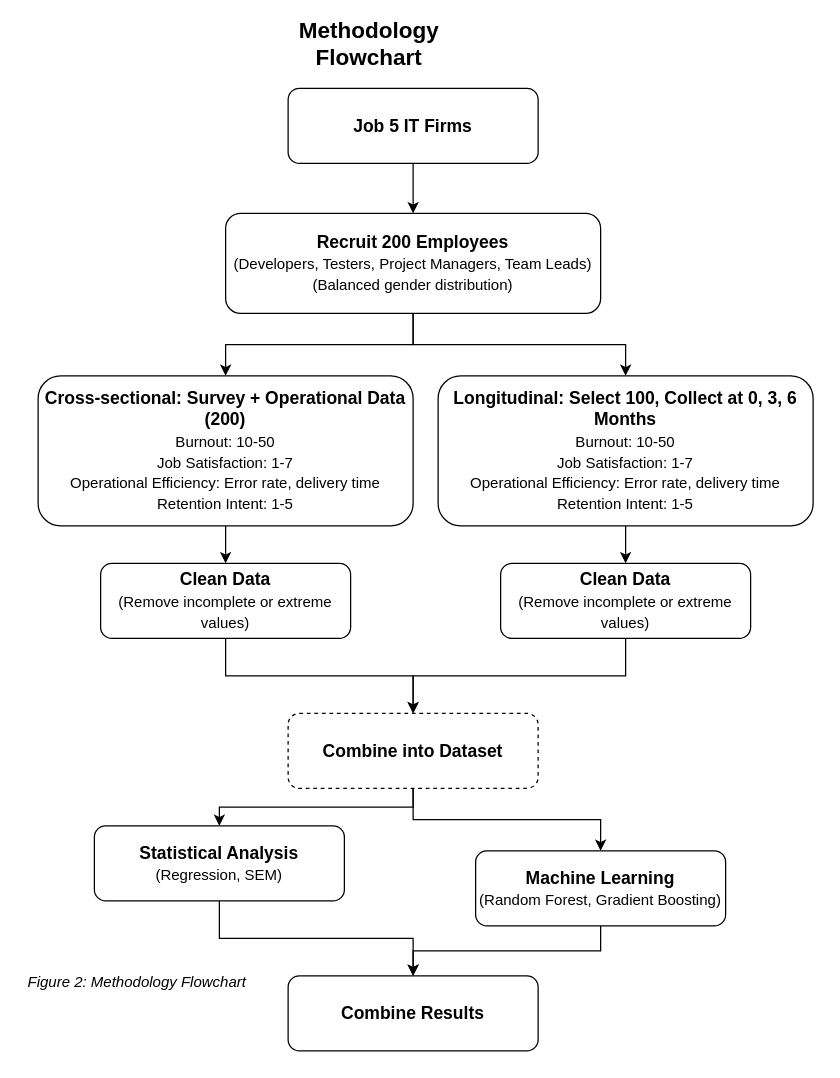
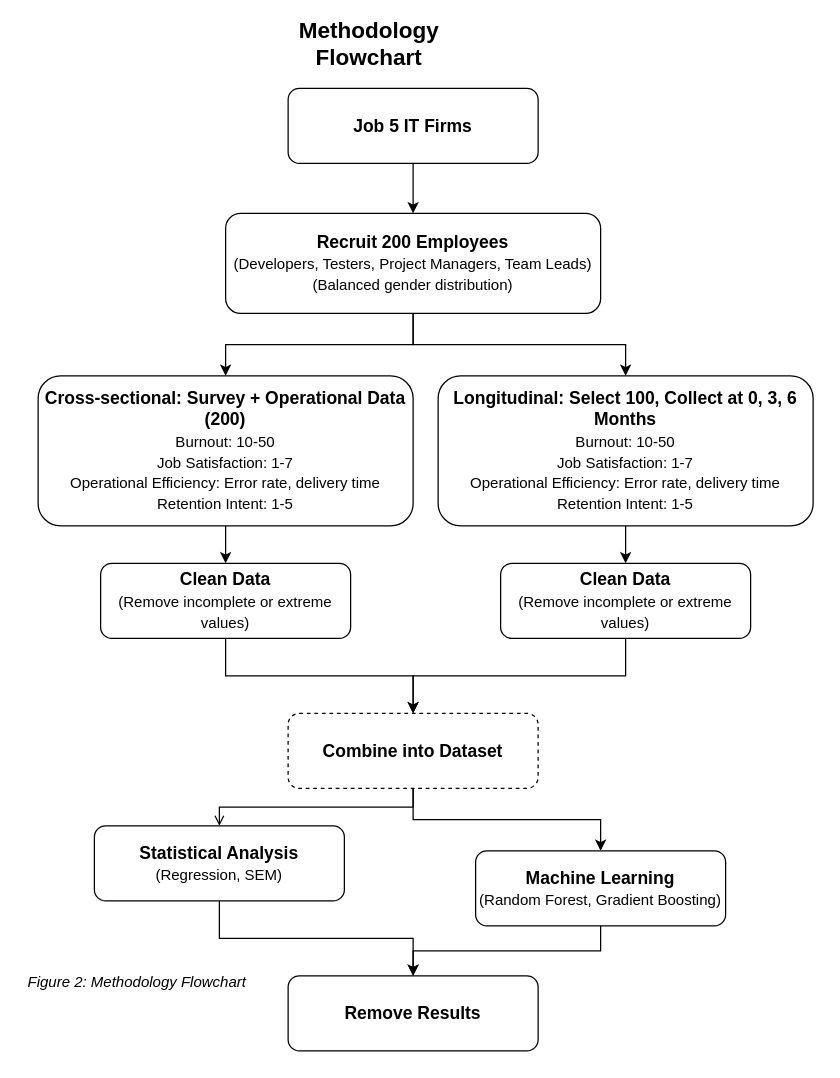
(219, 816) -> (219, 818)
(413, 1013) -> (413, 1013)
